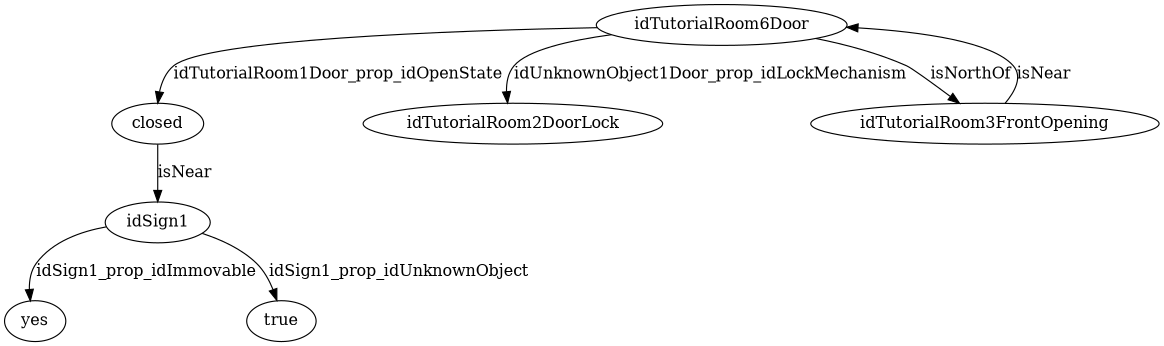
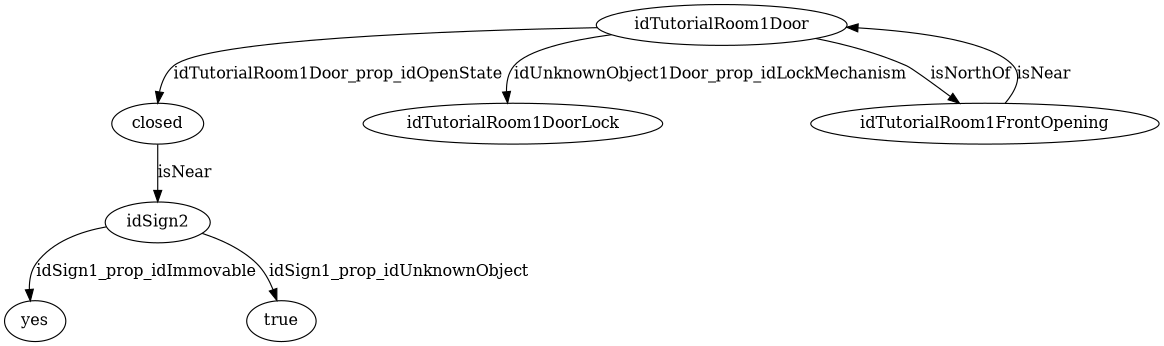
(722, 25) -> (722, 25)
(513, 124) -> (513, 124)
(985, 124) -> (985, 124)
(158, 222) -> (158, 222)
